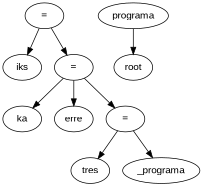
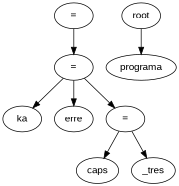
(133, 38) -> (141, 38)
(22, 67) -> none
(90, 171) -> (97, 171)
(161, 171) -> (153, 171)
